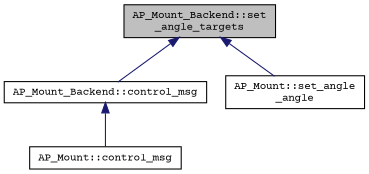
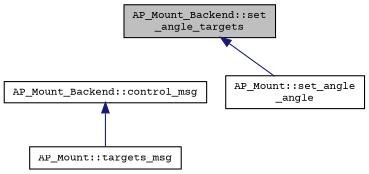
(144, 63) -> none
(105, 158) -> (105, 158)
